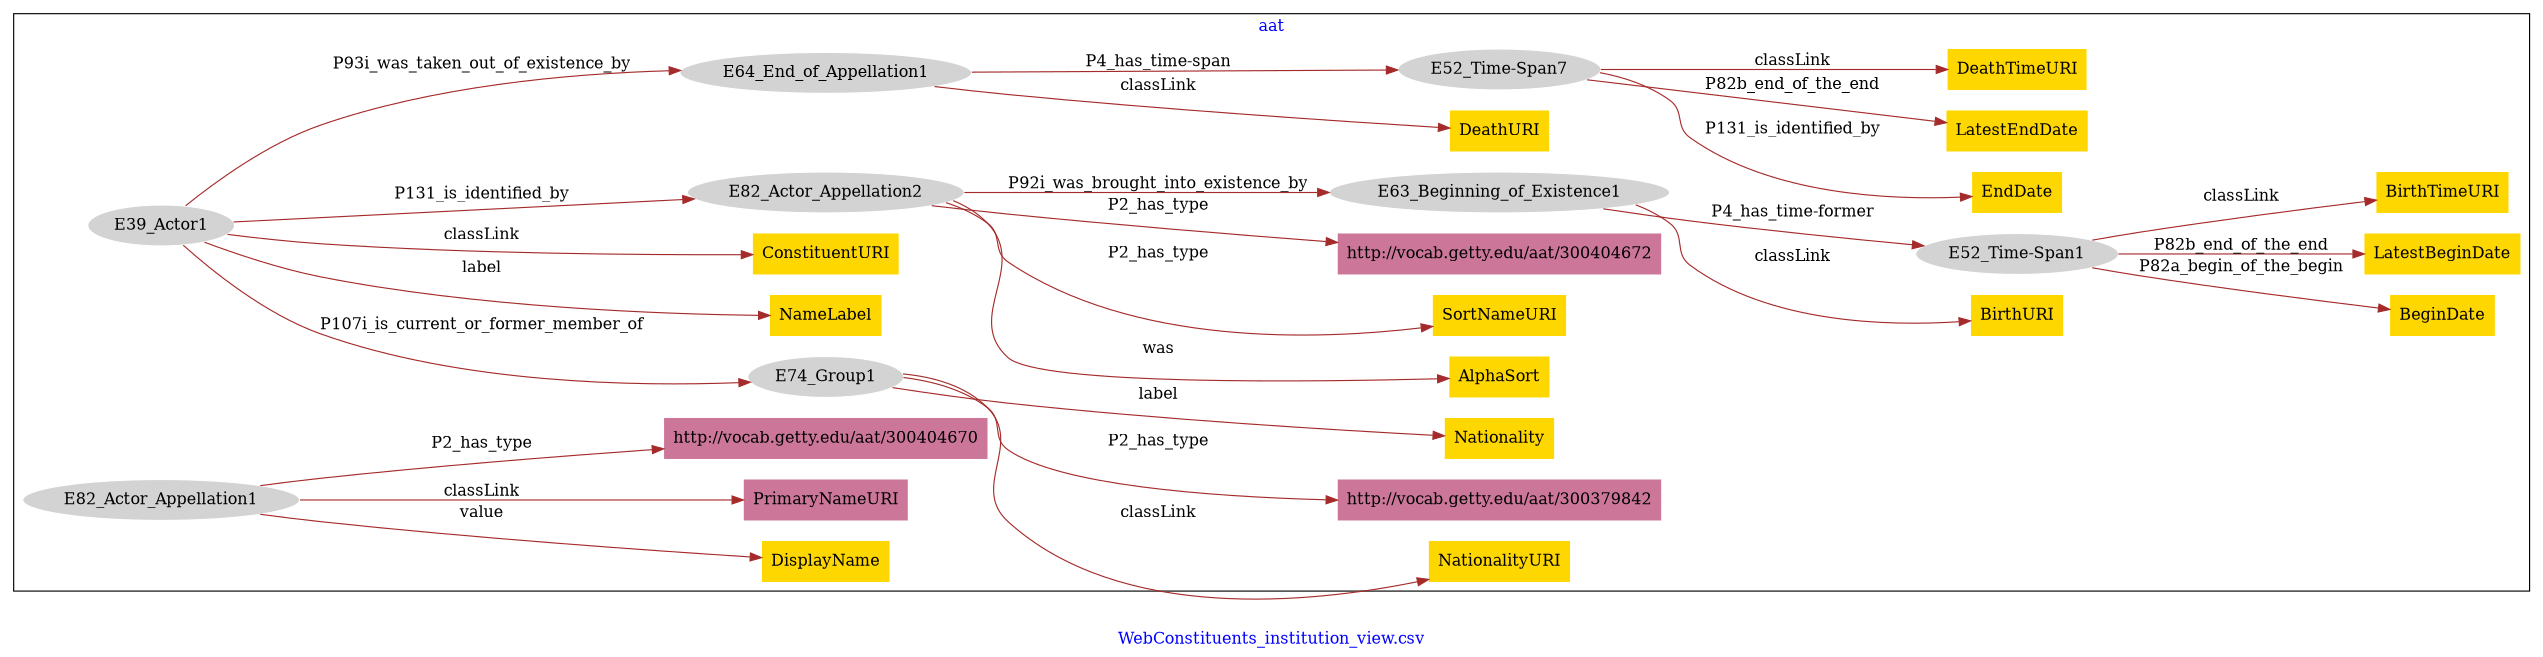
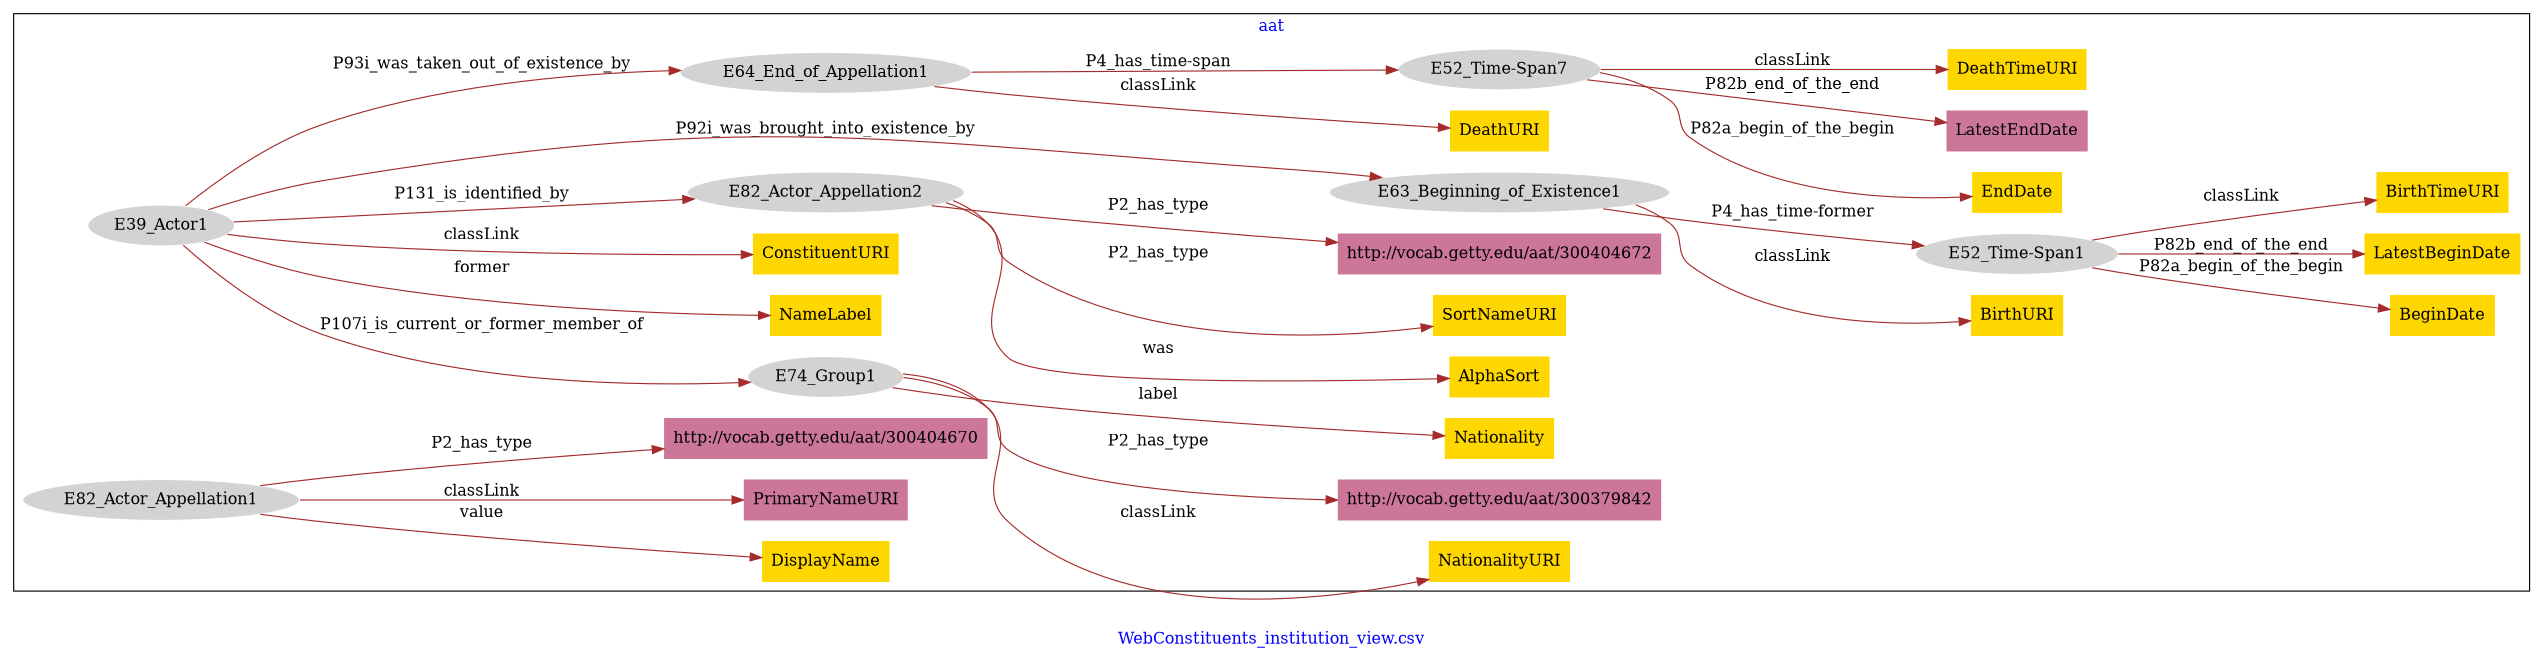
(1793, 129) -> (1793, 129)
(2017, 131) -> (2017, 131)
(1141, 192) -> (787, 137)
(482, 268) -> (482, 268)
